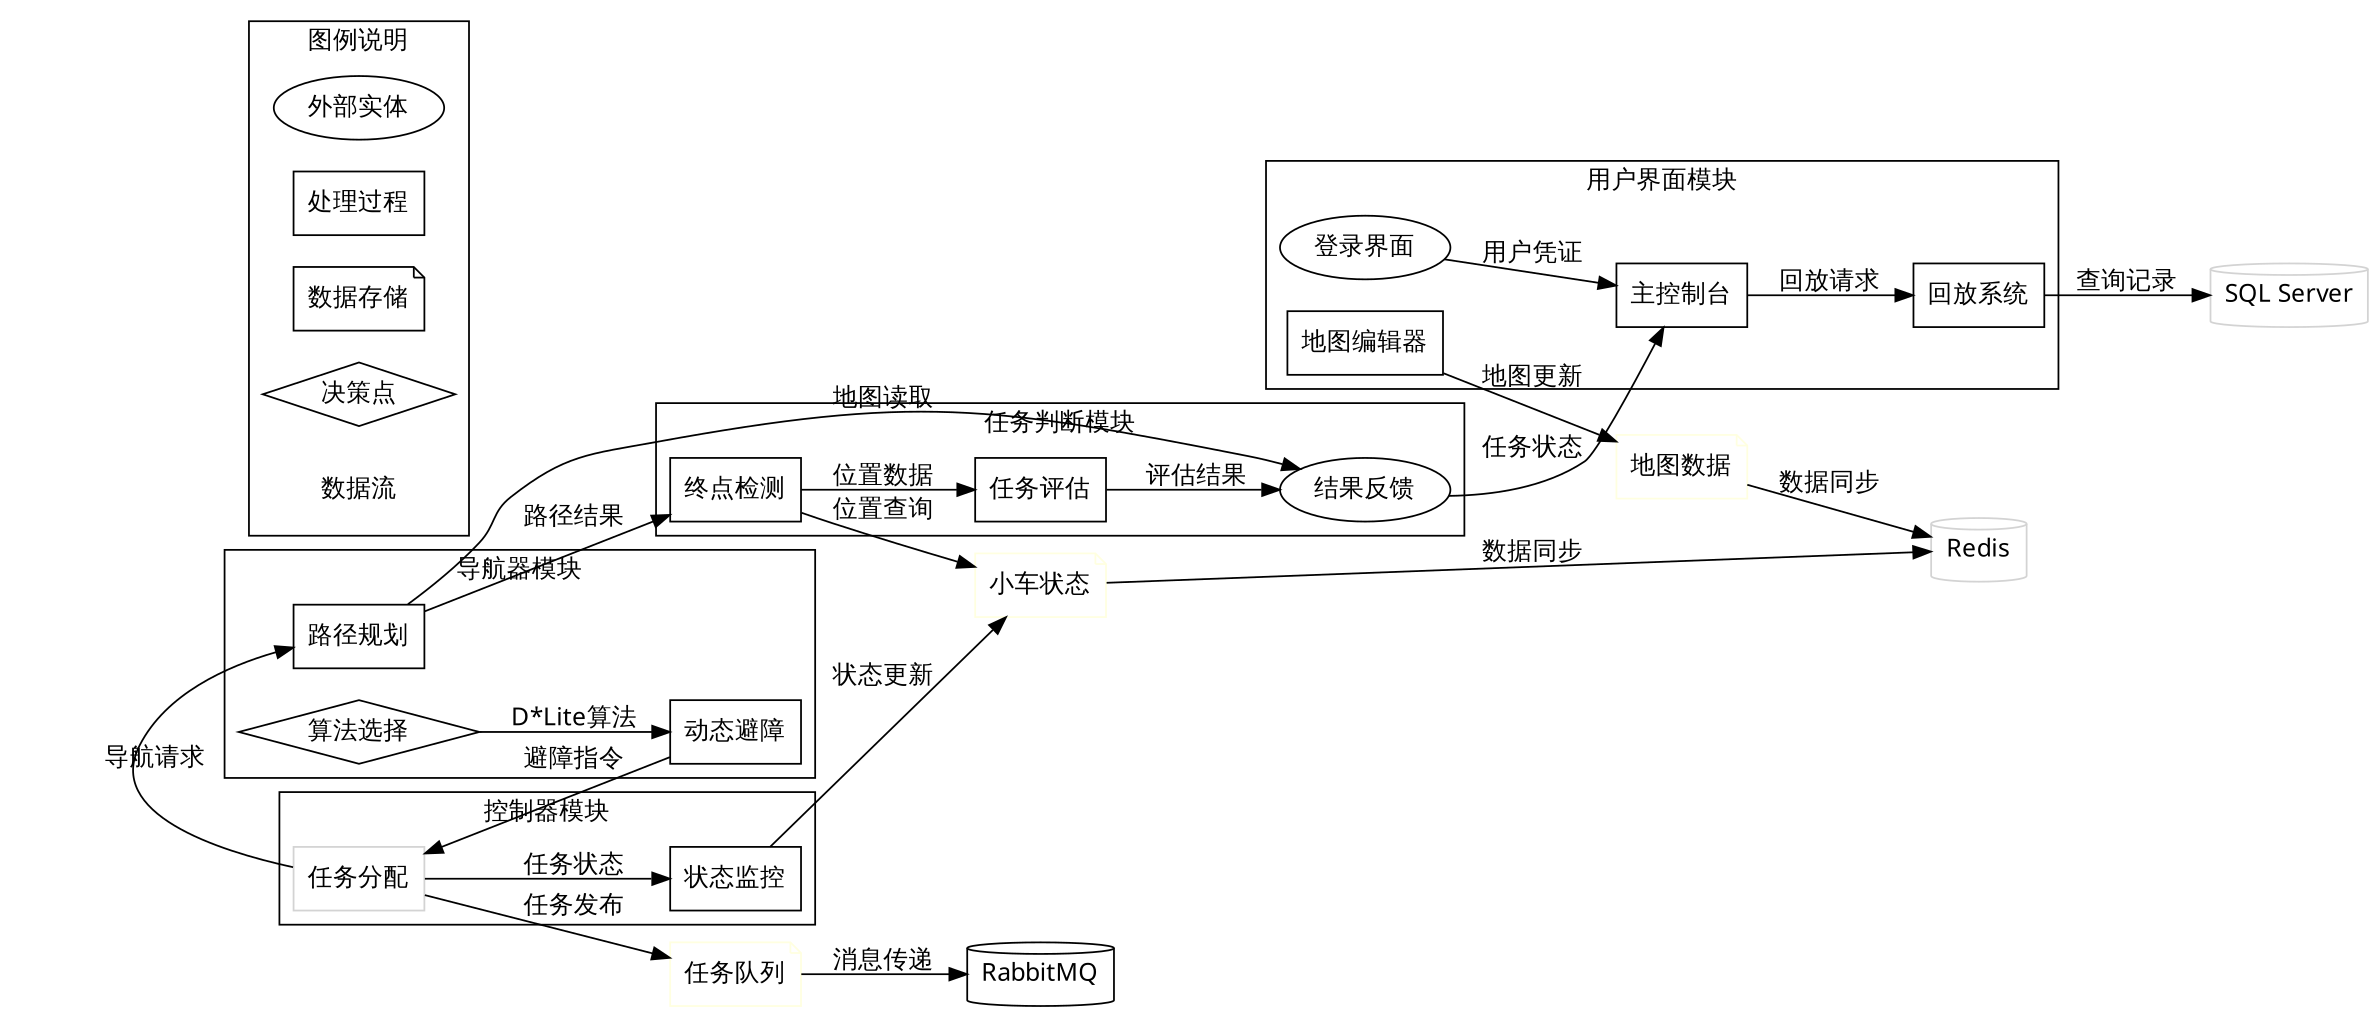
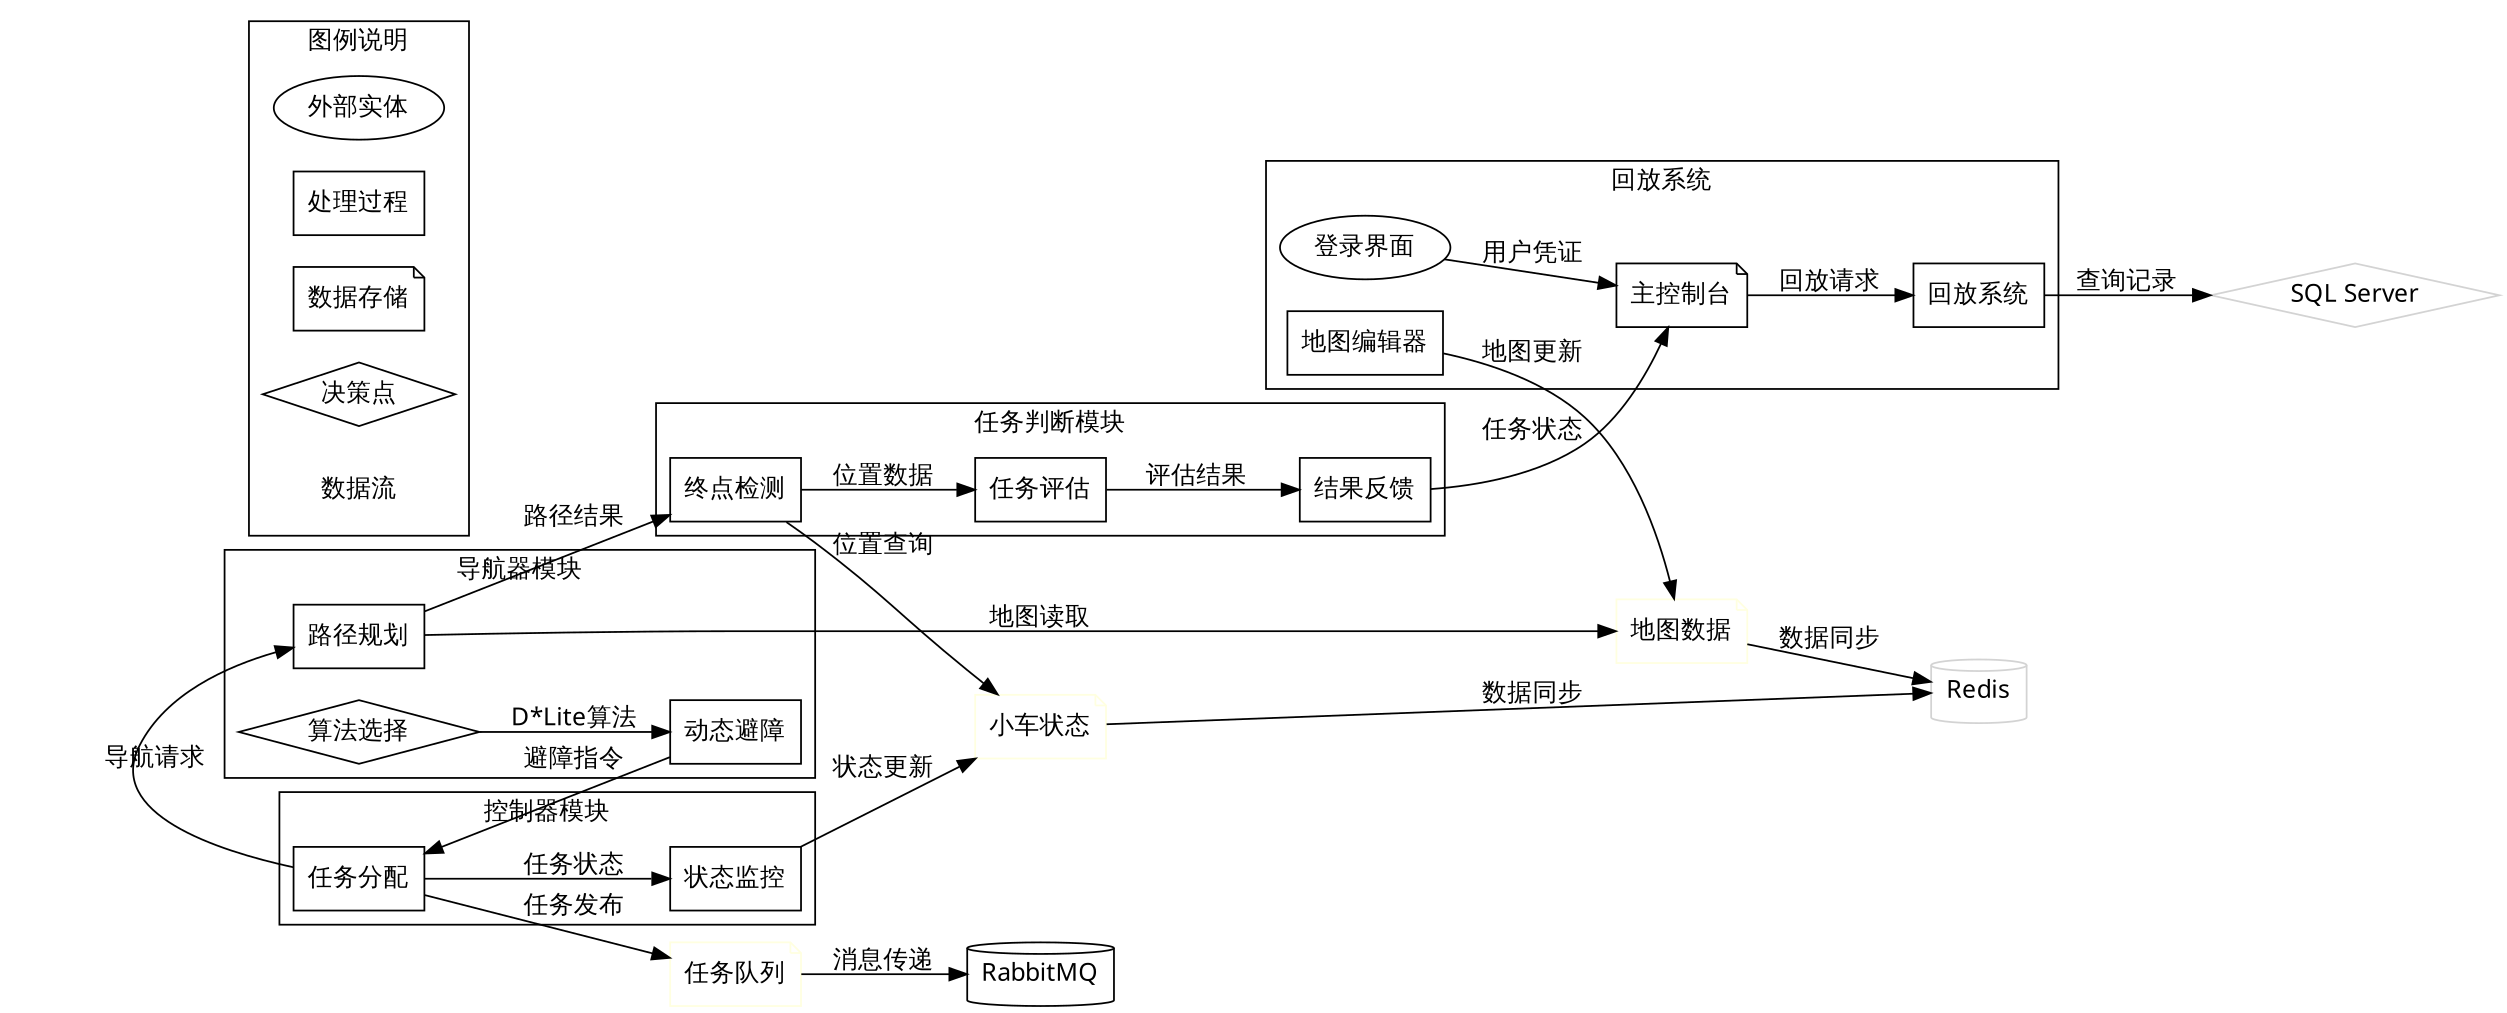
(1662, 181) -> (1662, 181)
(1682, 295) -> (1682, 295)
(2289, 295) -> (2355, 295)
(817, 418) -> (1011, 631)
(1365, 490) -> (1365, 490)
(359, 879) -> (359, 879)
